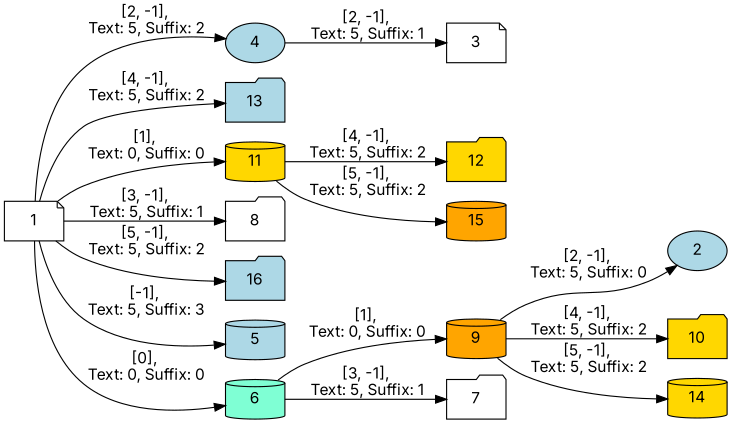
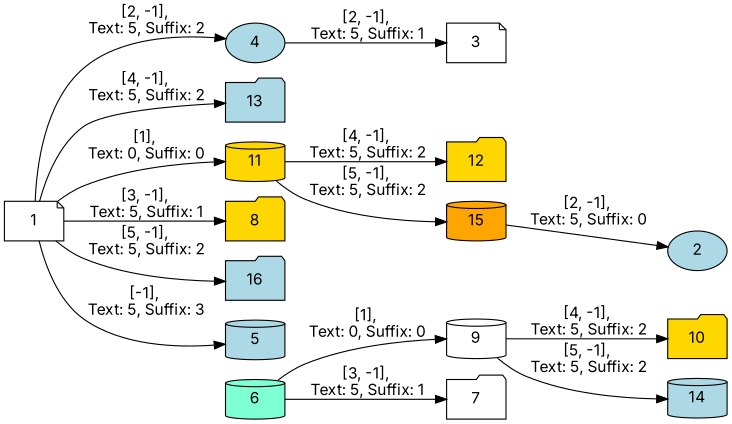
(255, 221) -> (255, 221)
(583, 293) -> (582, 235)
(476, 339) -> (476, 339)
(77, 377) -> none
(697, 398) -> (697, 398)
